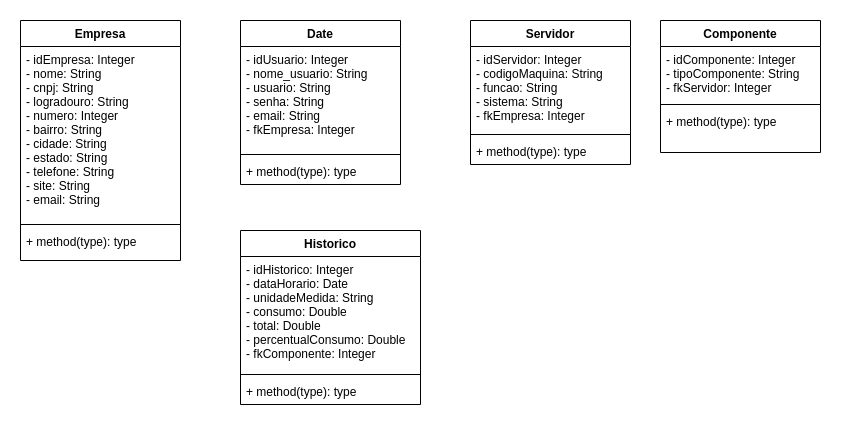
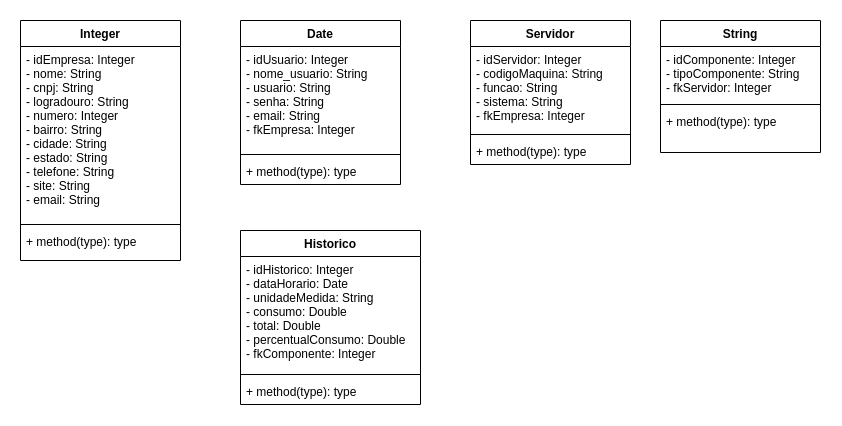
(100, 34) -> (100, 34)
(740, 34) -> (740, 34)
